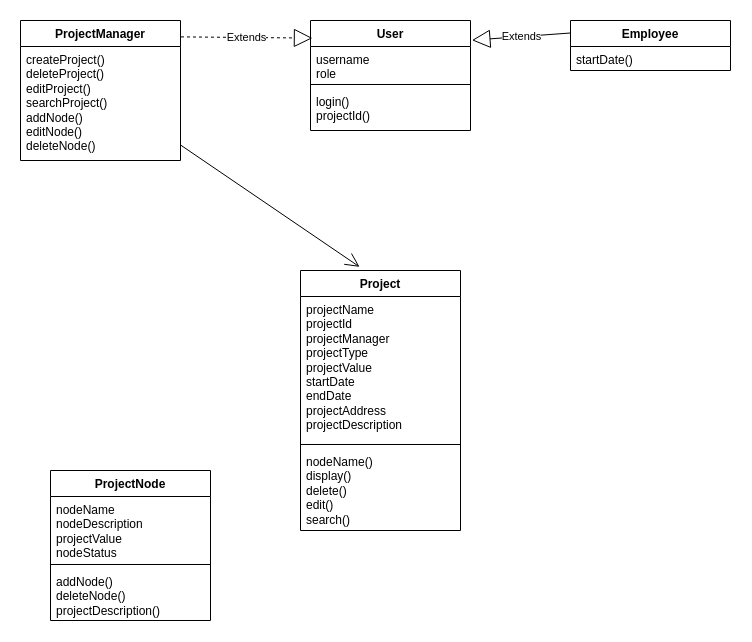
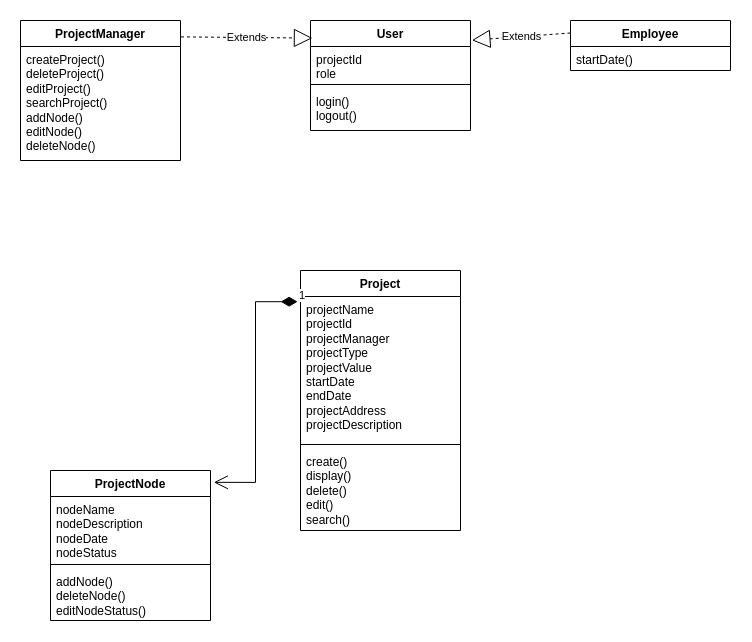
(554, 34) -> (554, 34)
(343, 68) -> (347, 68)
(353, 110) -> (342, 110)
(270, 206) -> none
none -> (256, 398)
(340, 492) -> (334, 492)
(104, 532) -> (104, 532)
(121, 597) -> (109, 597)
